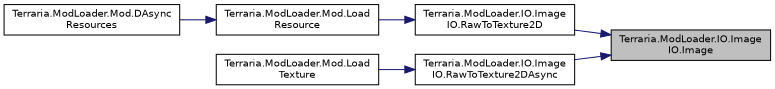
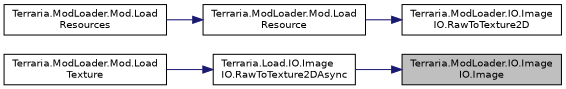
(92, 20) -> (85, 20)
(588, 32) -> none
(495, 70) -> (284, 70)
